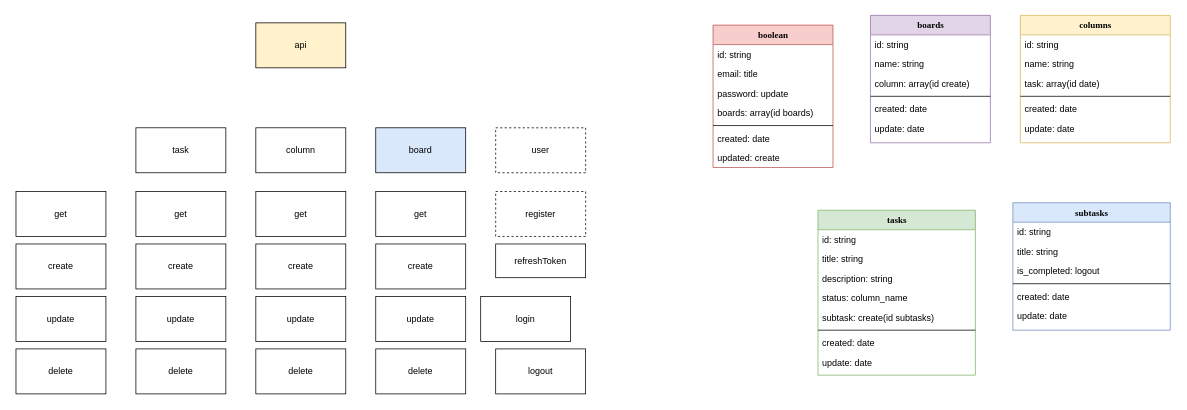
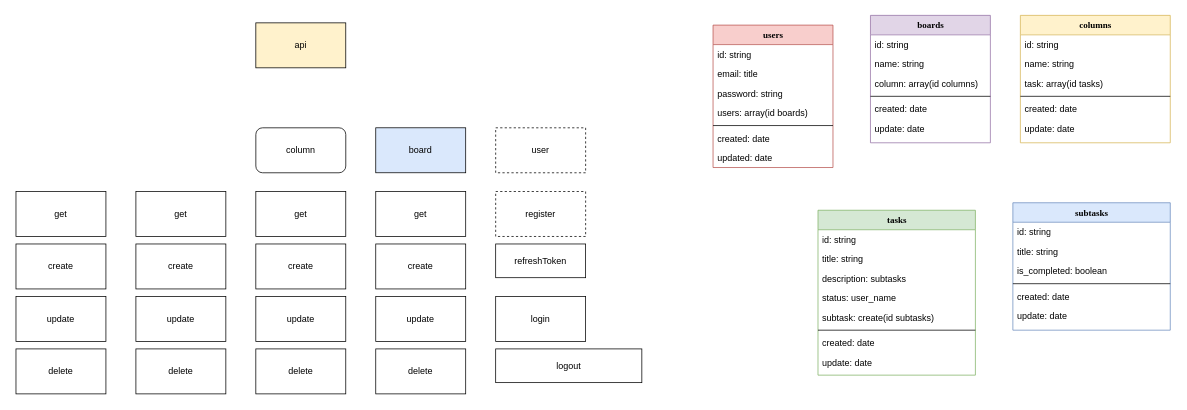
(773, 36) -> (773, 36)
(930, 85) -> (931, 85)
(1071, 85) -> (1073, 85)
(755, 94) -> (754, 94)
(773, 114) -> (771, 114)
(180, 150) -> none
(300, 150) -> (300, 150)
(753, 159) -> (748, 159)
(1062, 272) -> (1064, 272)
(864, 280) -> (871, 280)
(867, 299) -> (863, 299)
(525, 319) -> (540, 319)
(540, 372) -> (569, 366)
